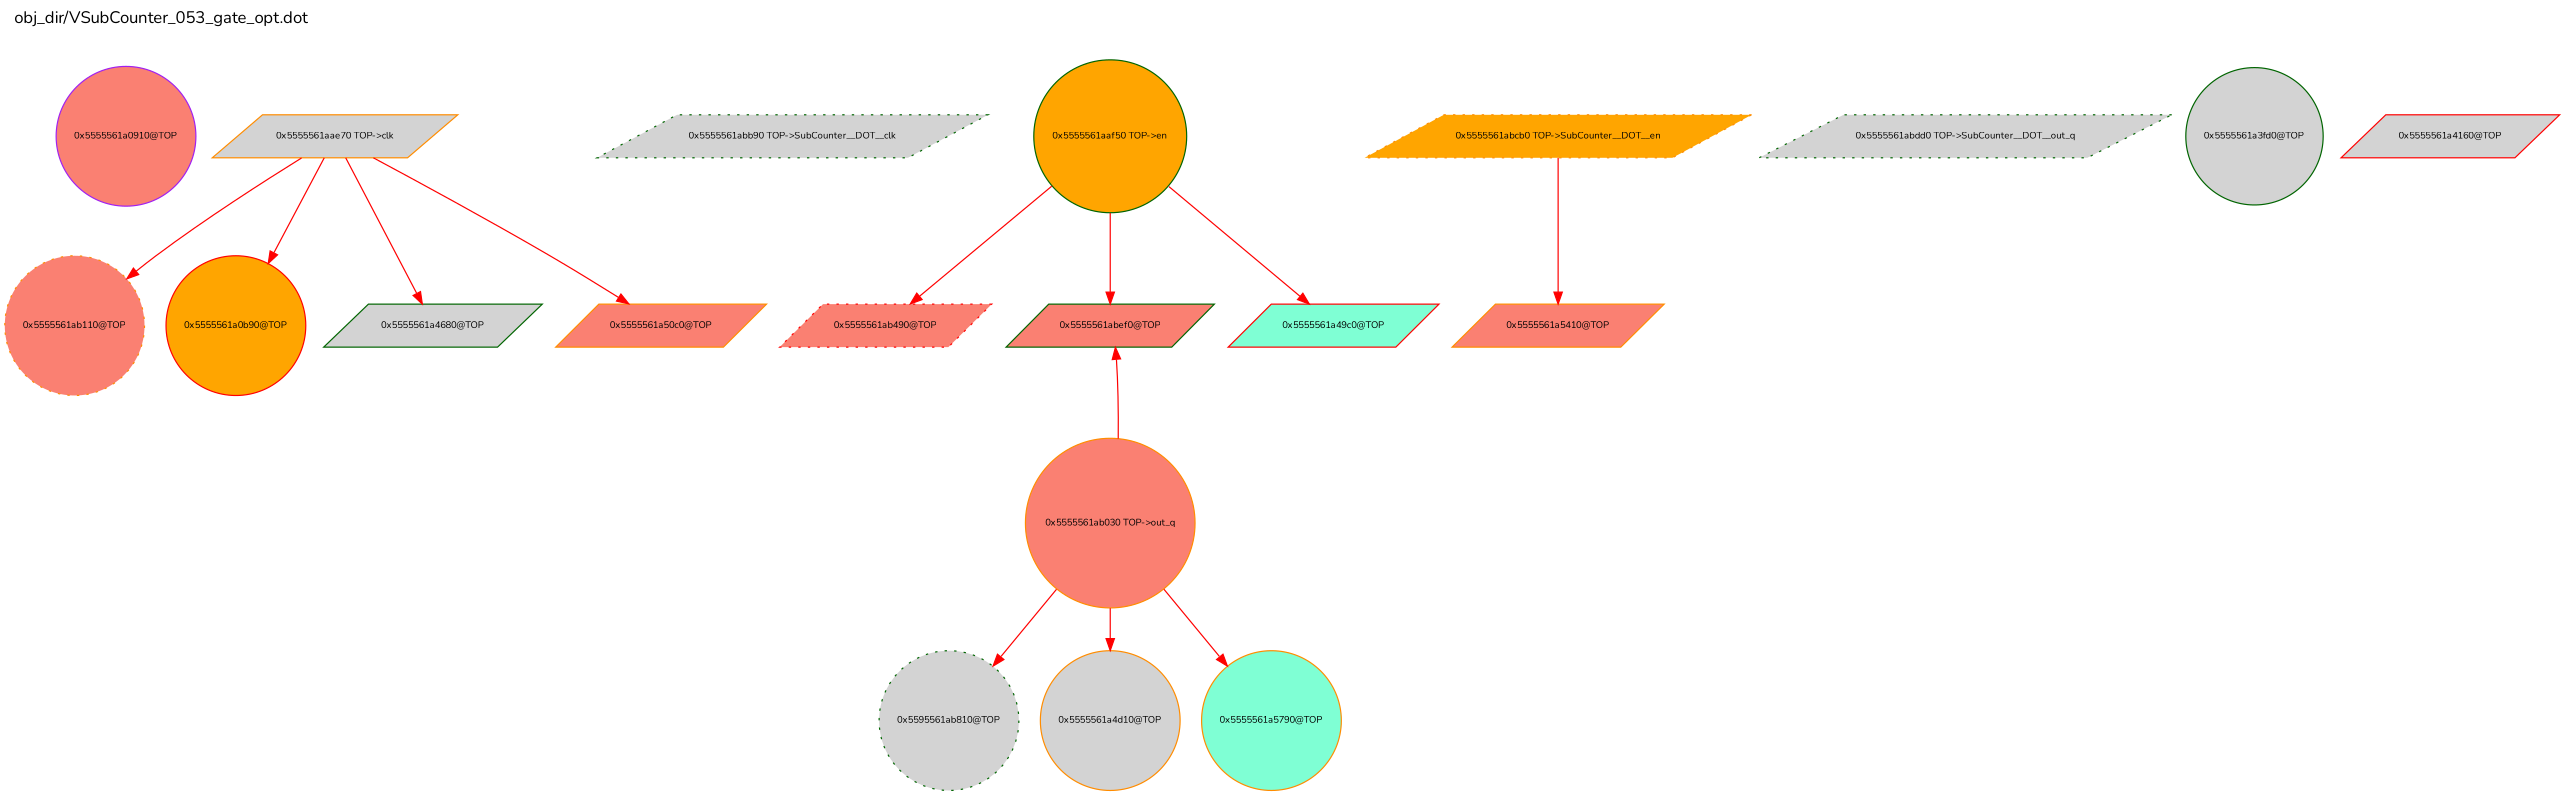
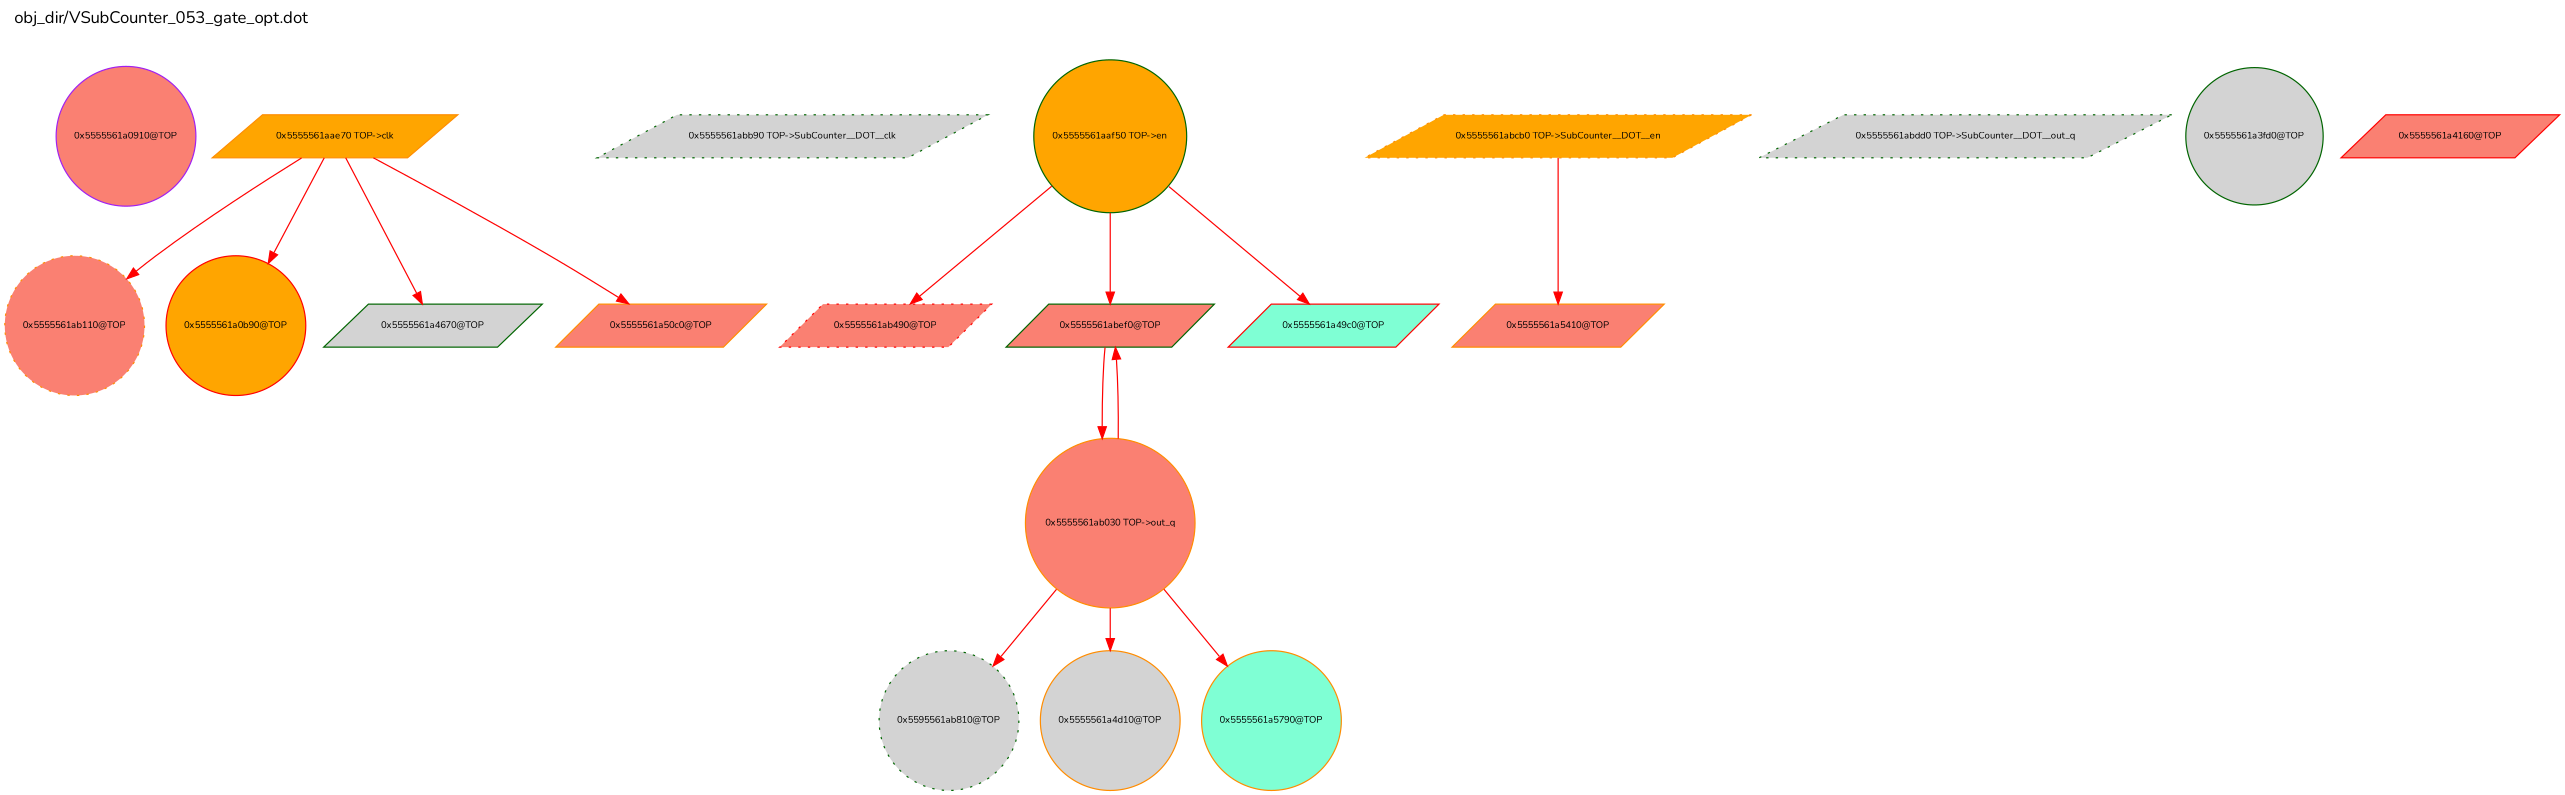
(335, 136) -> (335, 136)
(2450, 136) -> (2450, 136)
(433, 326) -> (433, 326)
none -> (1103, 387)
